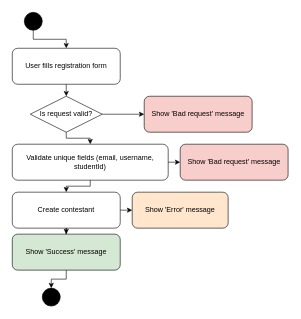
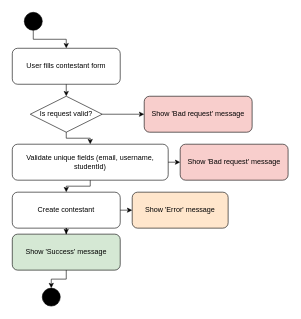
(66, 66) -> (66, 66)
